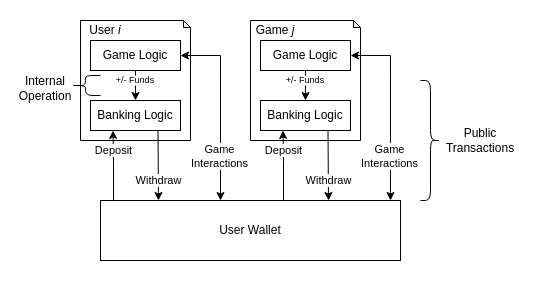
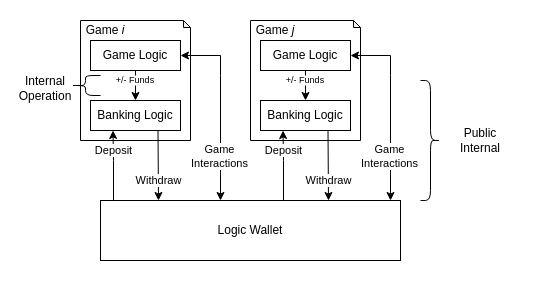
(106, 31) -> (106, 31)
(481, 141) -> (481, 141)
(251, 231) -> (251, 231)
